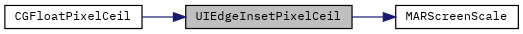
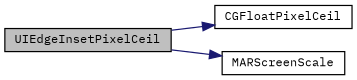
(158, 17) -> (187, 28)
